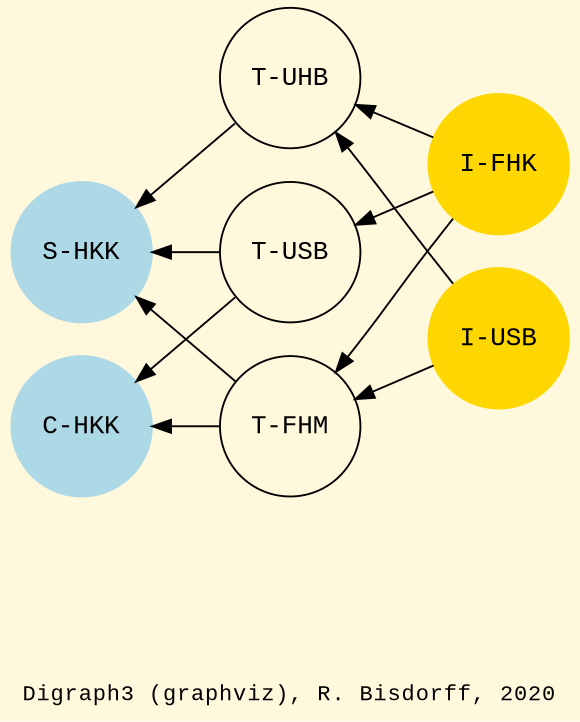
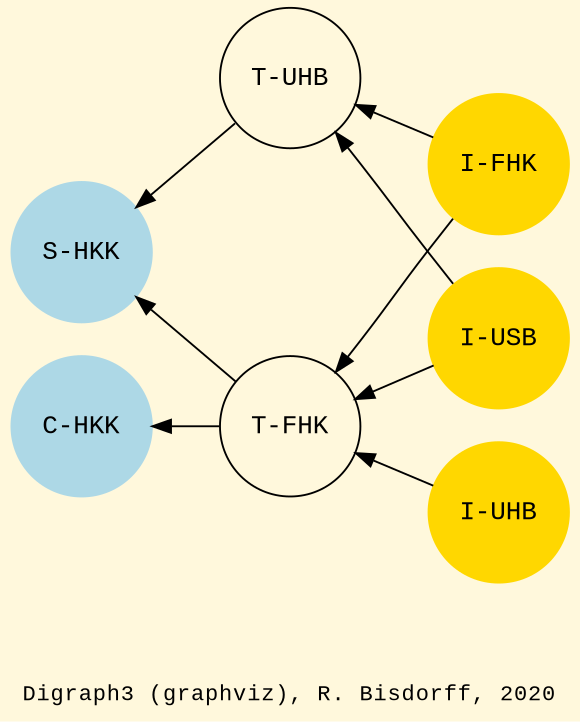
(290, 252) -> none
(290, 426) -> (290, 426)
none -> (499, 512)
